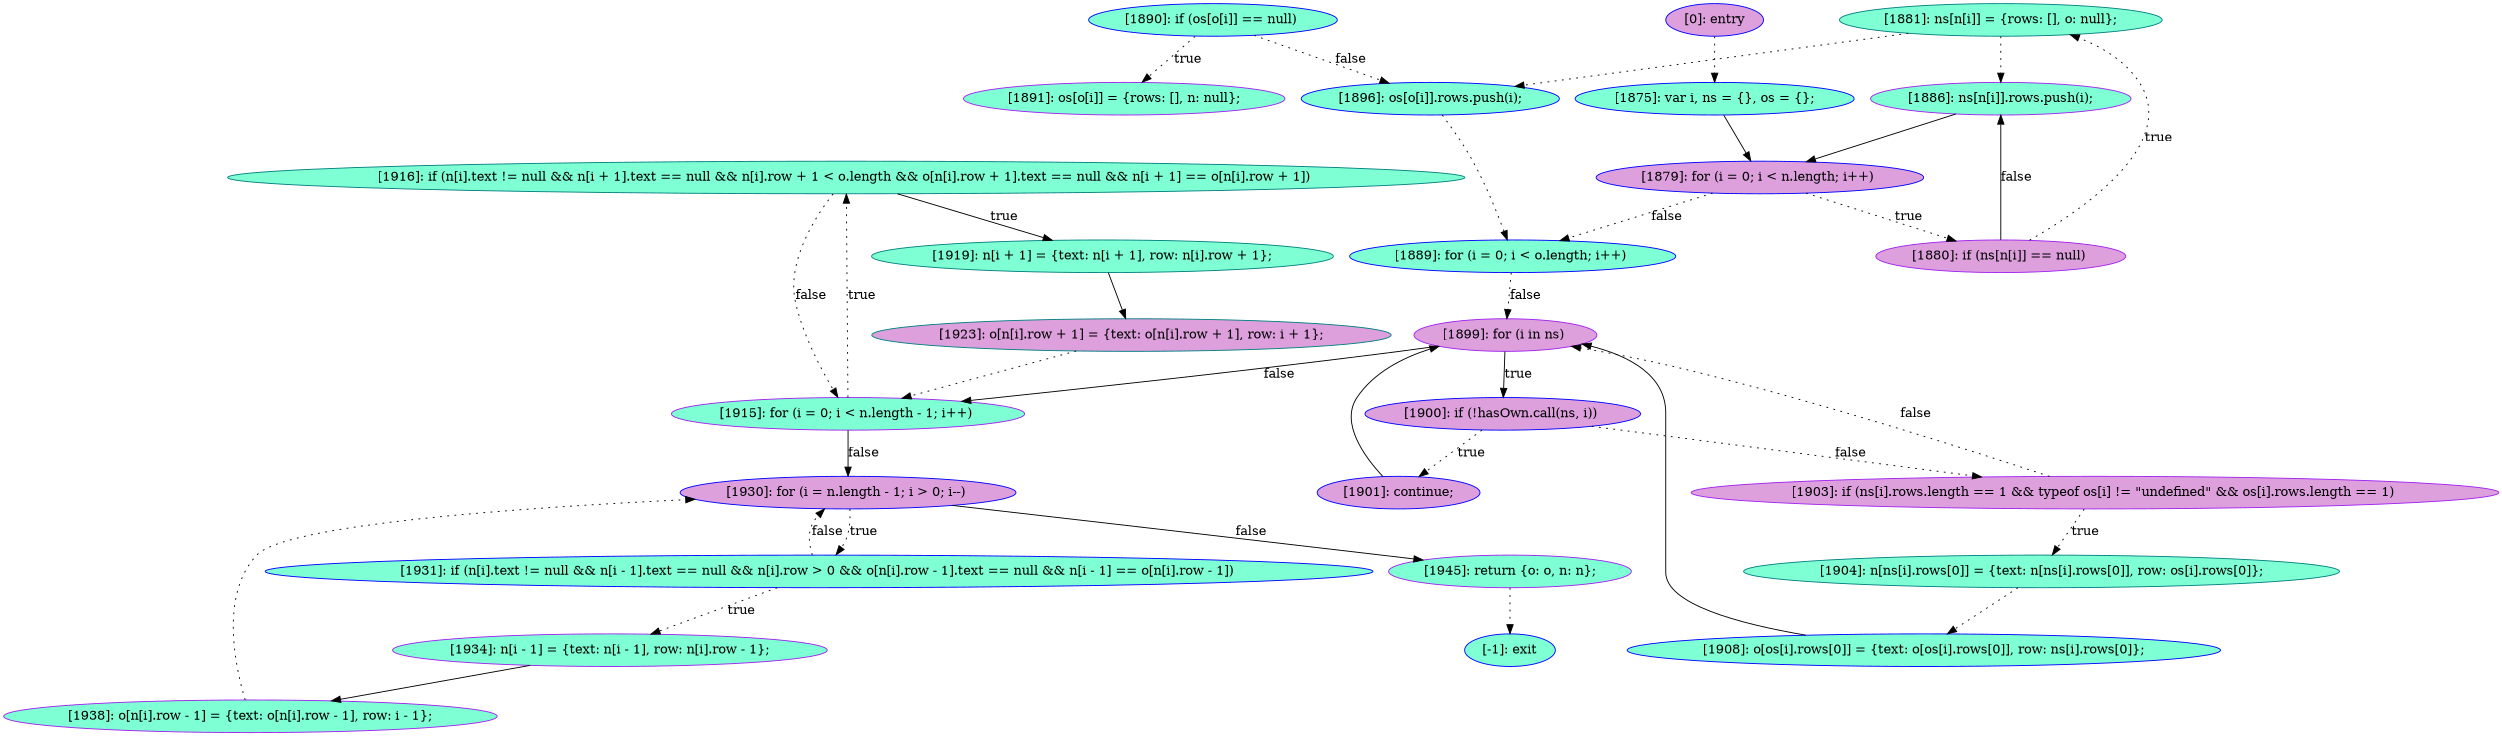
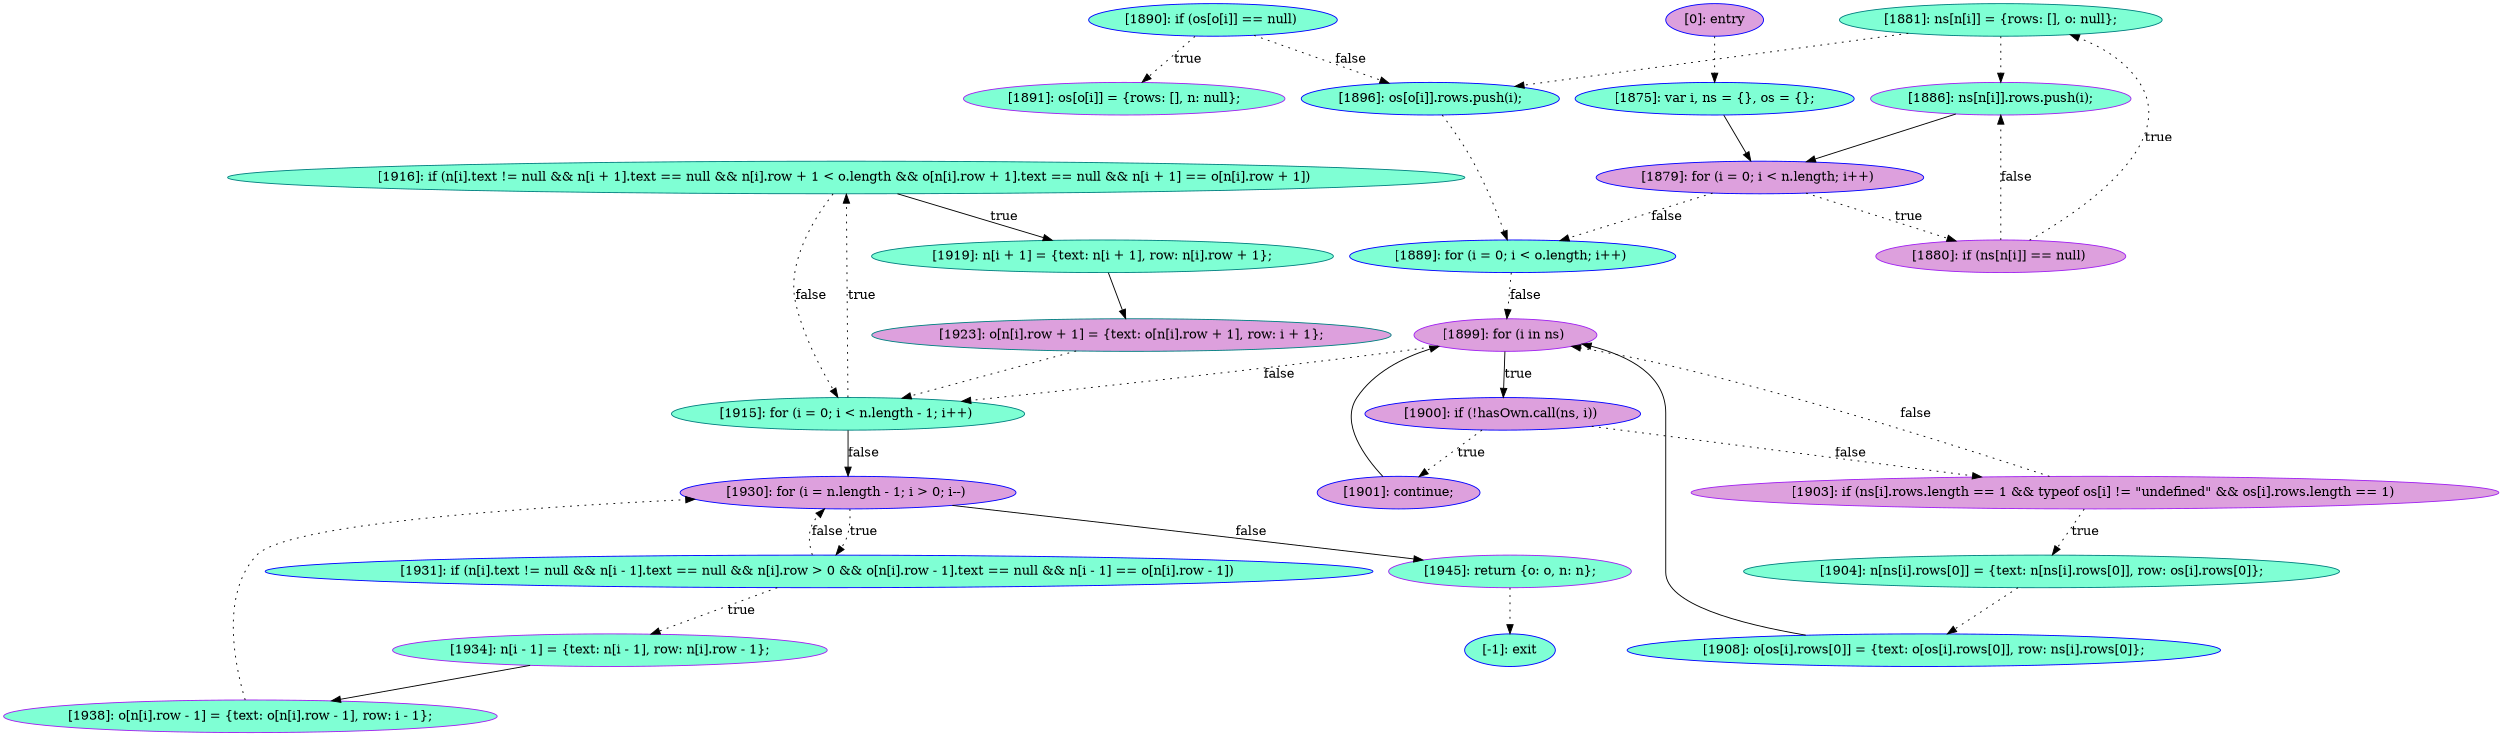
(2001, 182) -> (2001, 182)
(1205, 375) -> (1205, 375)
(848, 414) -> (848, 414)
